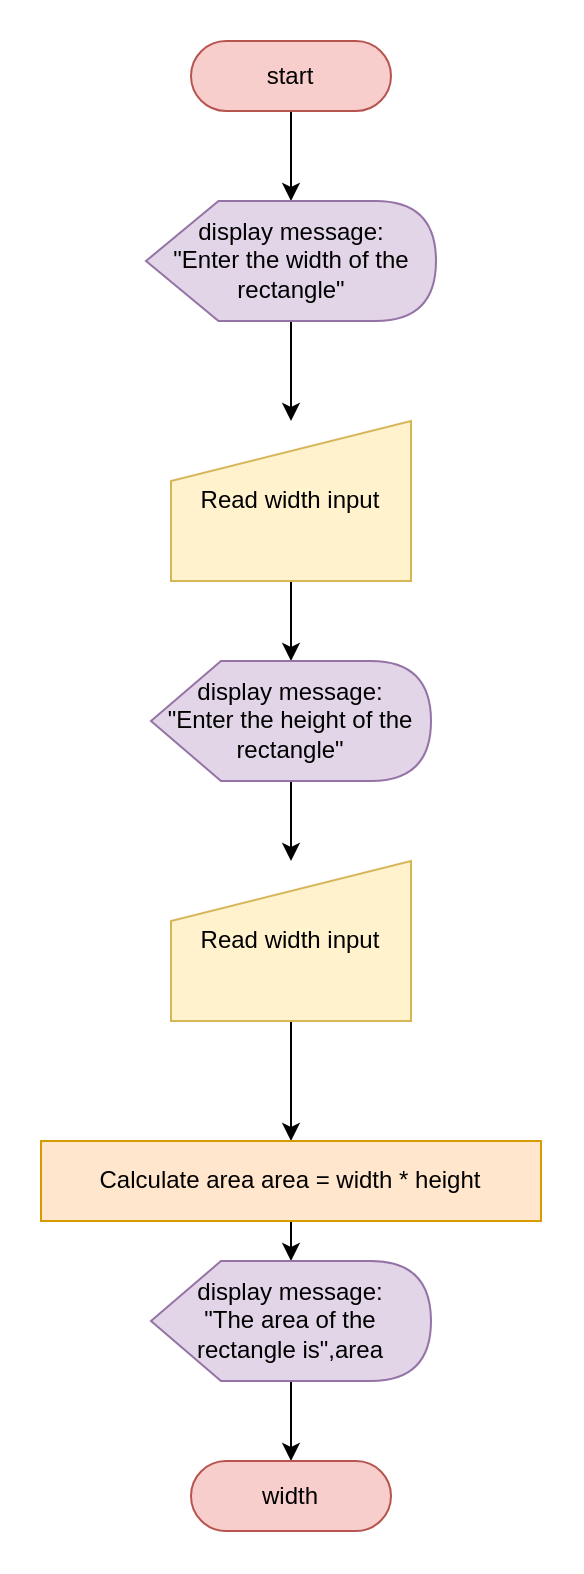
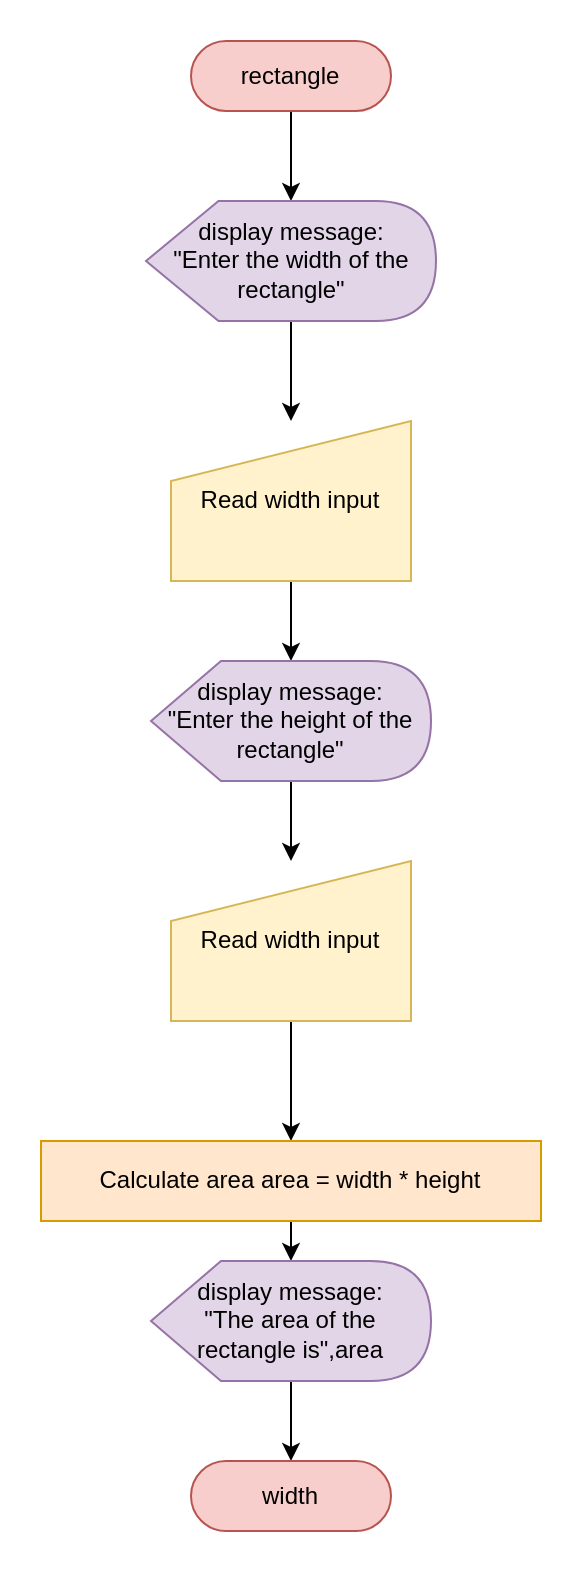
(291, 77) -> (291, 77)
